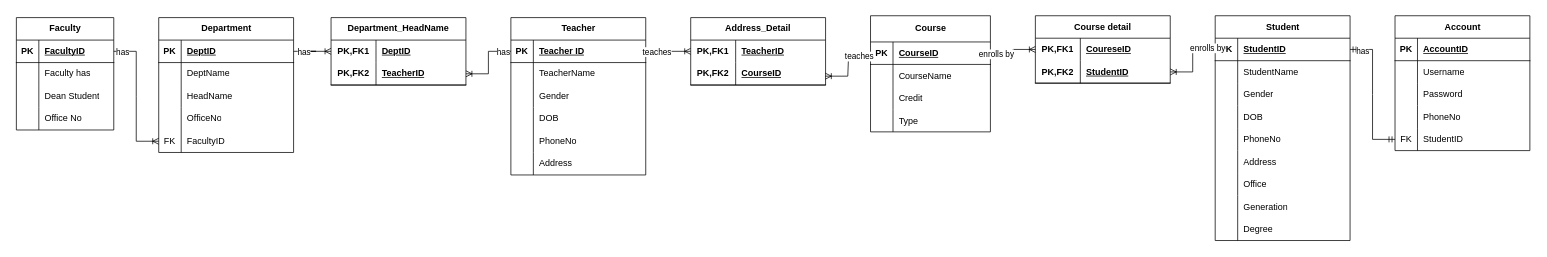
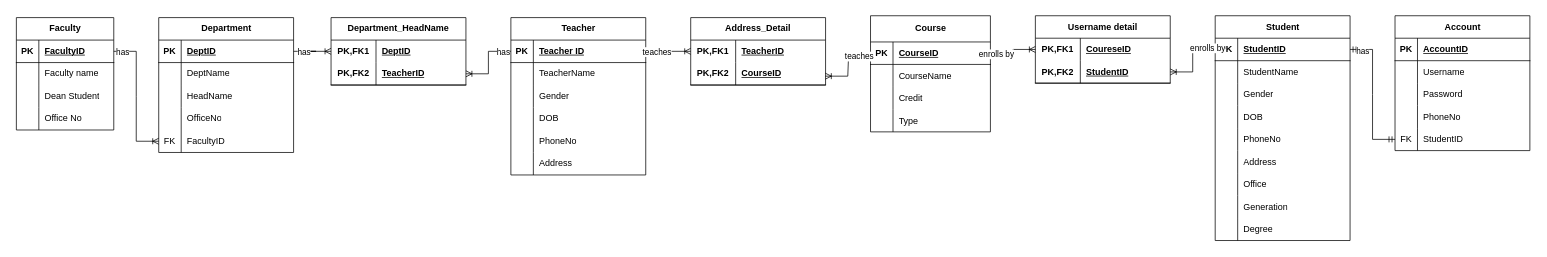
(1103, 27) -> (1103, 27)
(69, 74) -> (72, 74)
